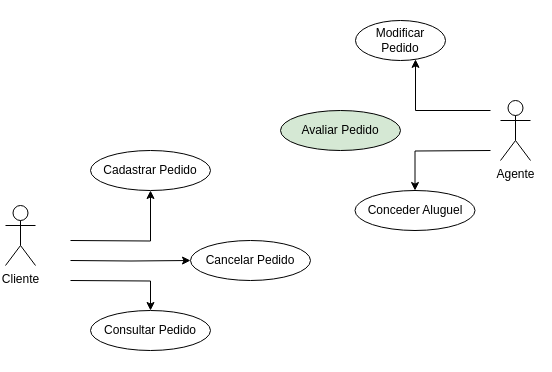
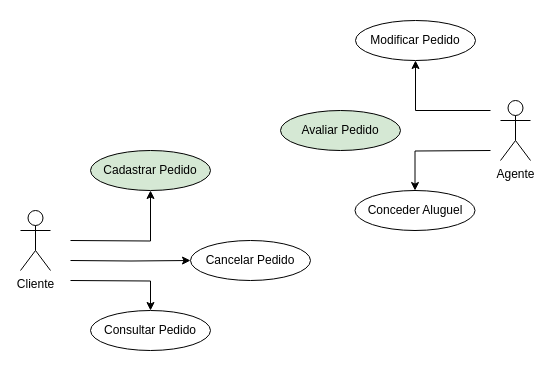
(401, 41) -> (416, 41)
(151, 171) -> (151, 171)
(21, 236) -> (36, 241)
